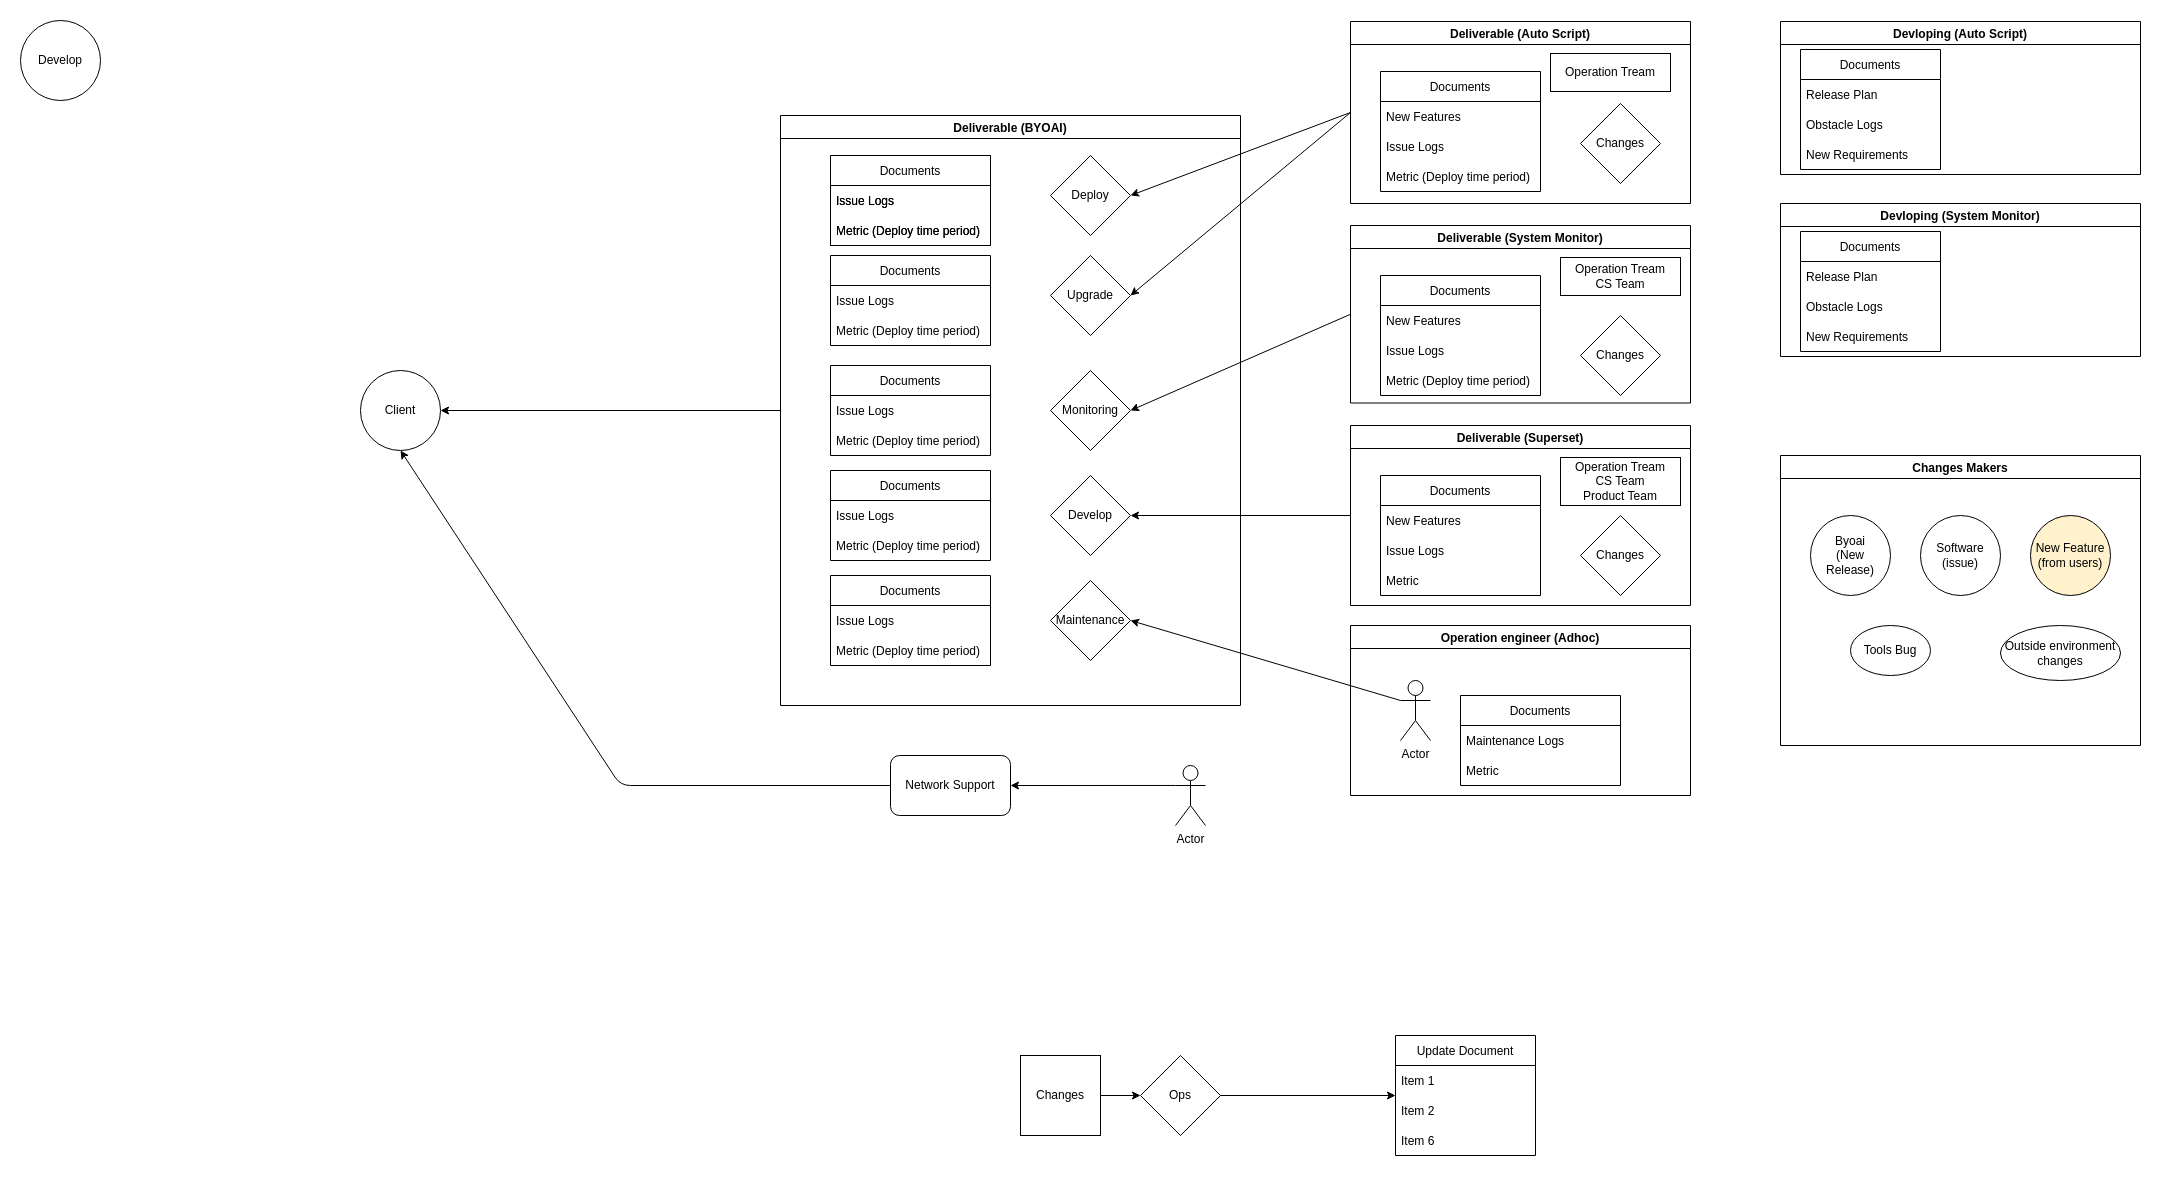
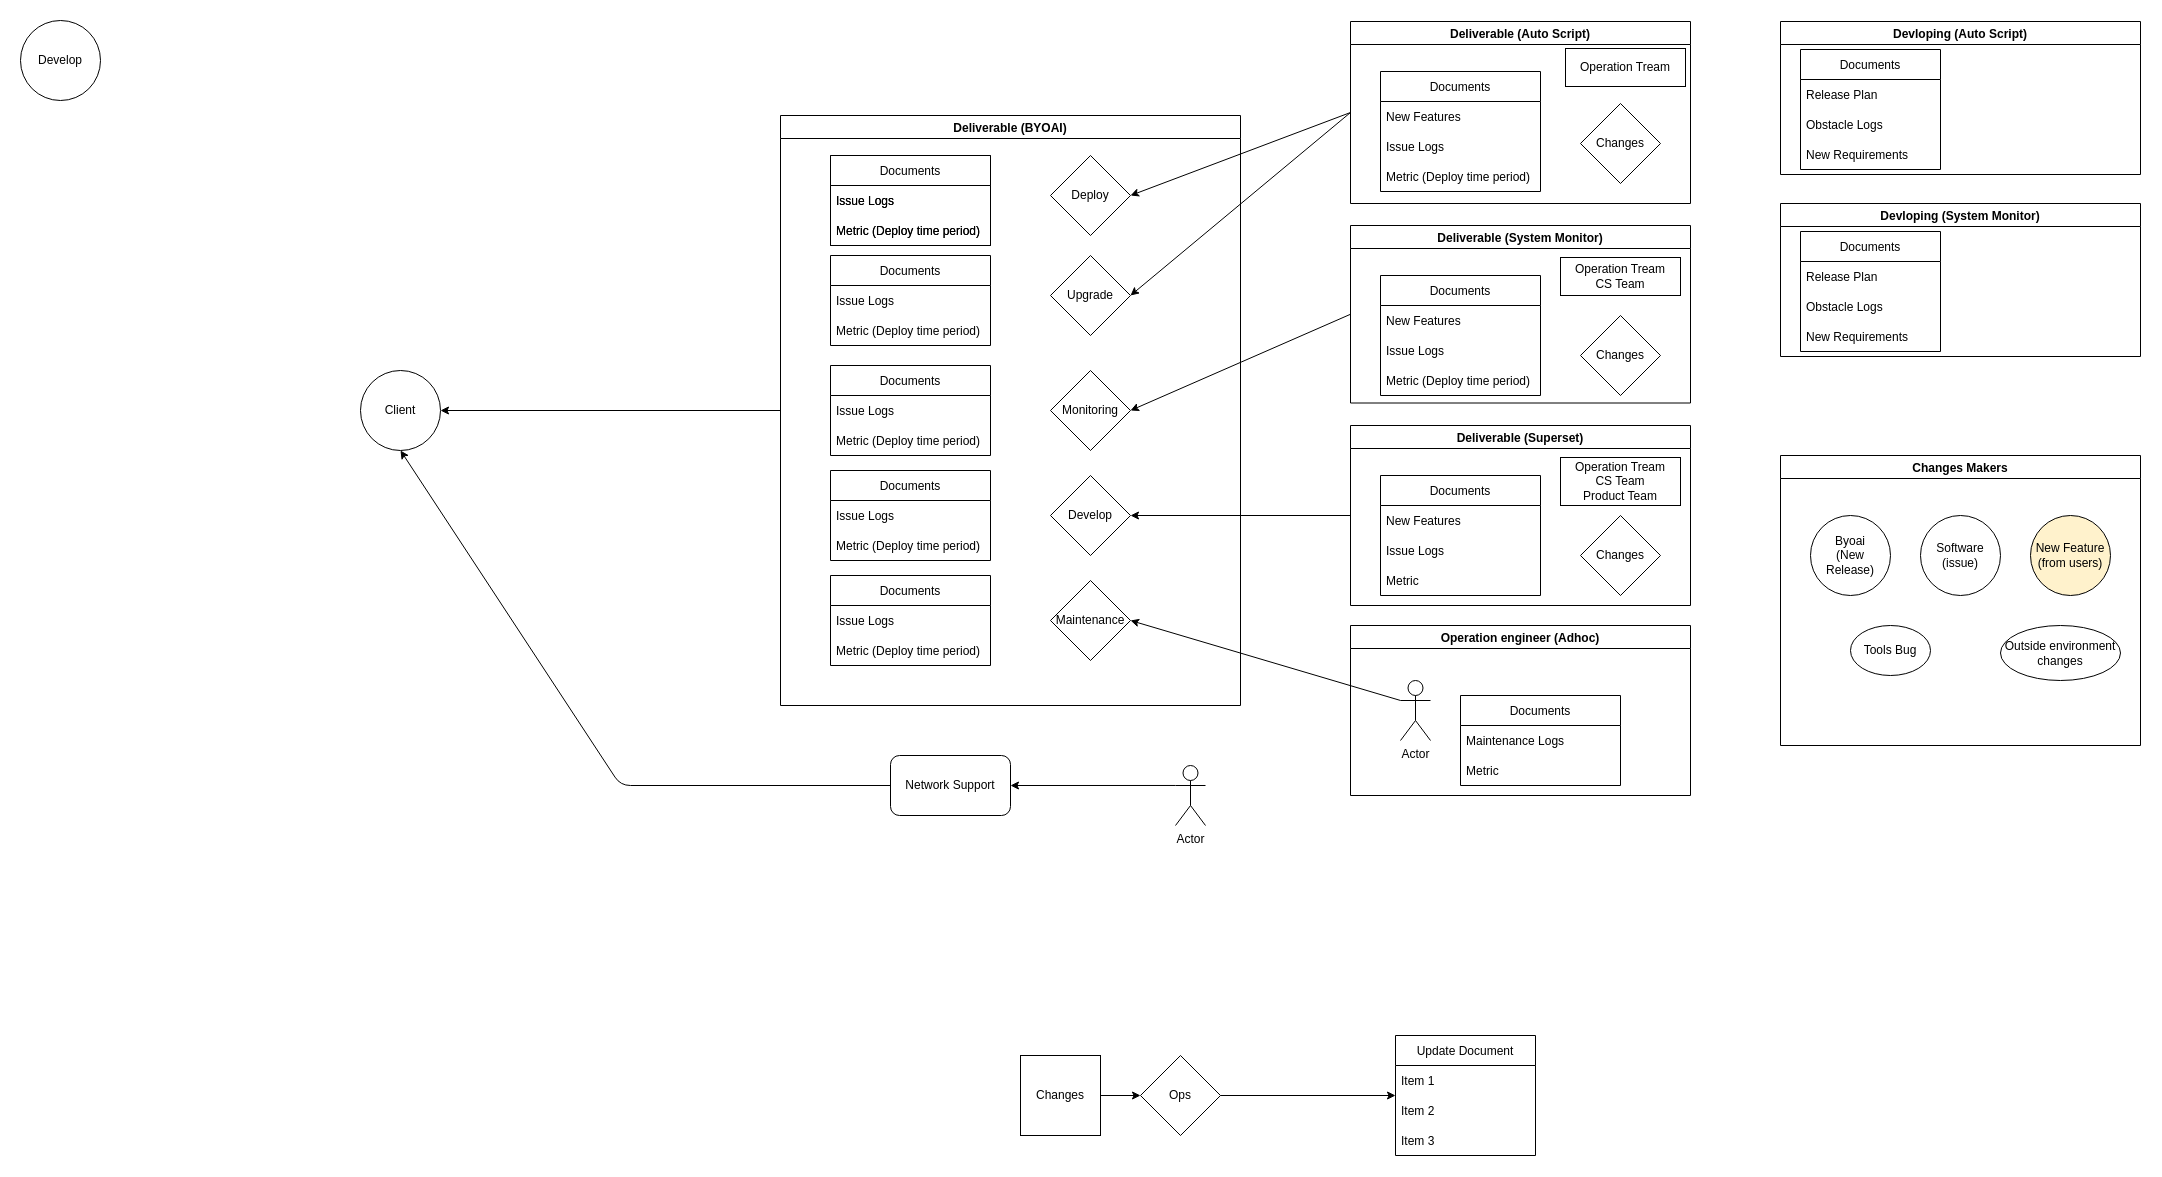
(1611, 73) -> (1626, 68)
(1420, 1141) -> (1420, 1141)
